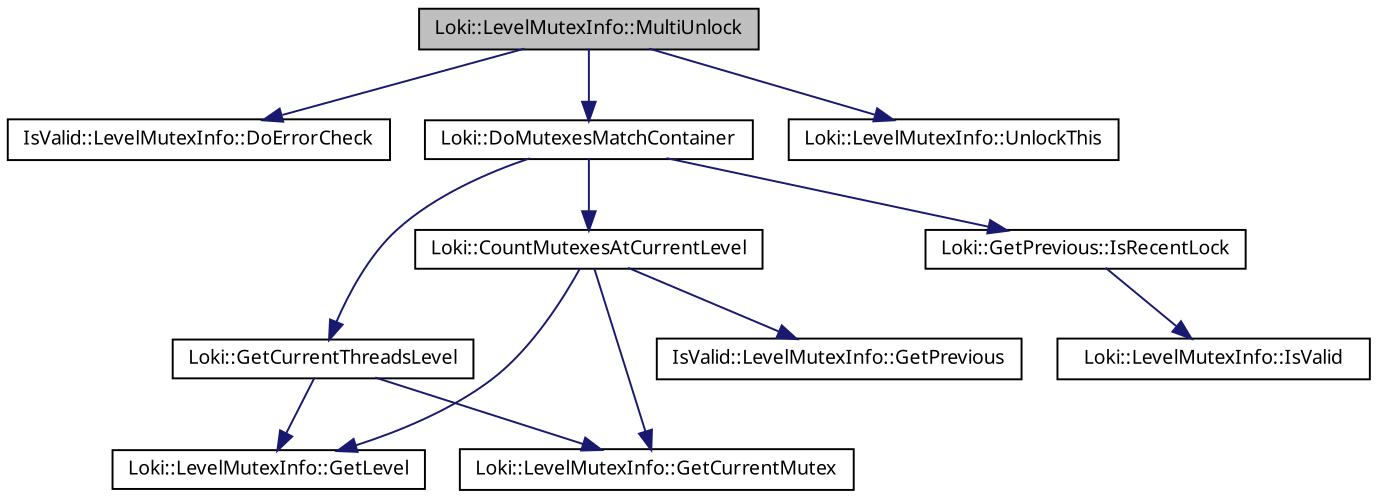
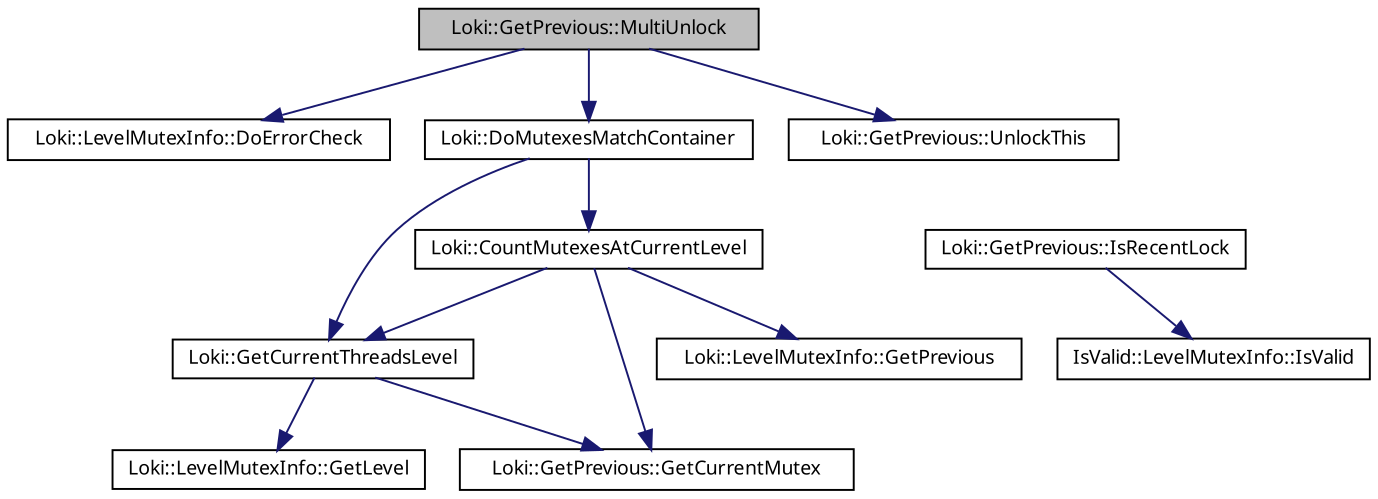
(589, 29) -> (589, 29)
(199, 140) -> (199, 140)
(954, 140) -> (954, 140)
(827, 192) -> none
(839, 359) -> (839, 359)
(1214, 359) -> (1214, 359)
(488, 382) -> (465, 300)
(657, 470) -> (657, 470)
